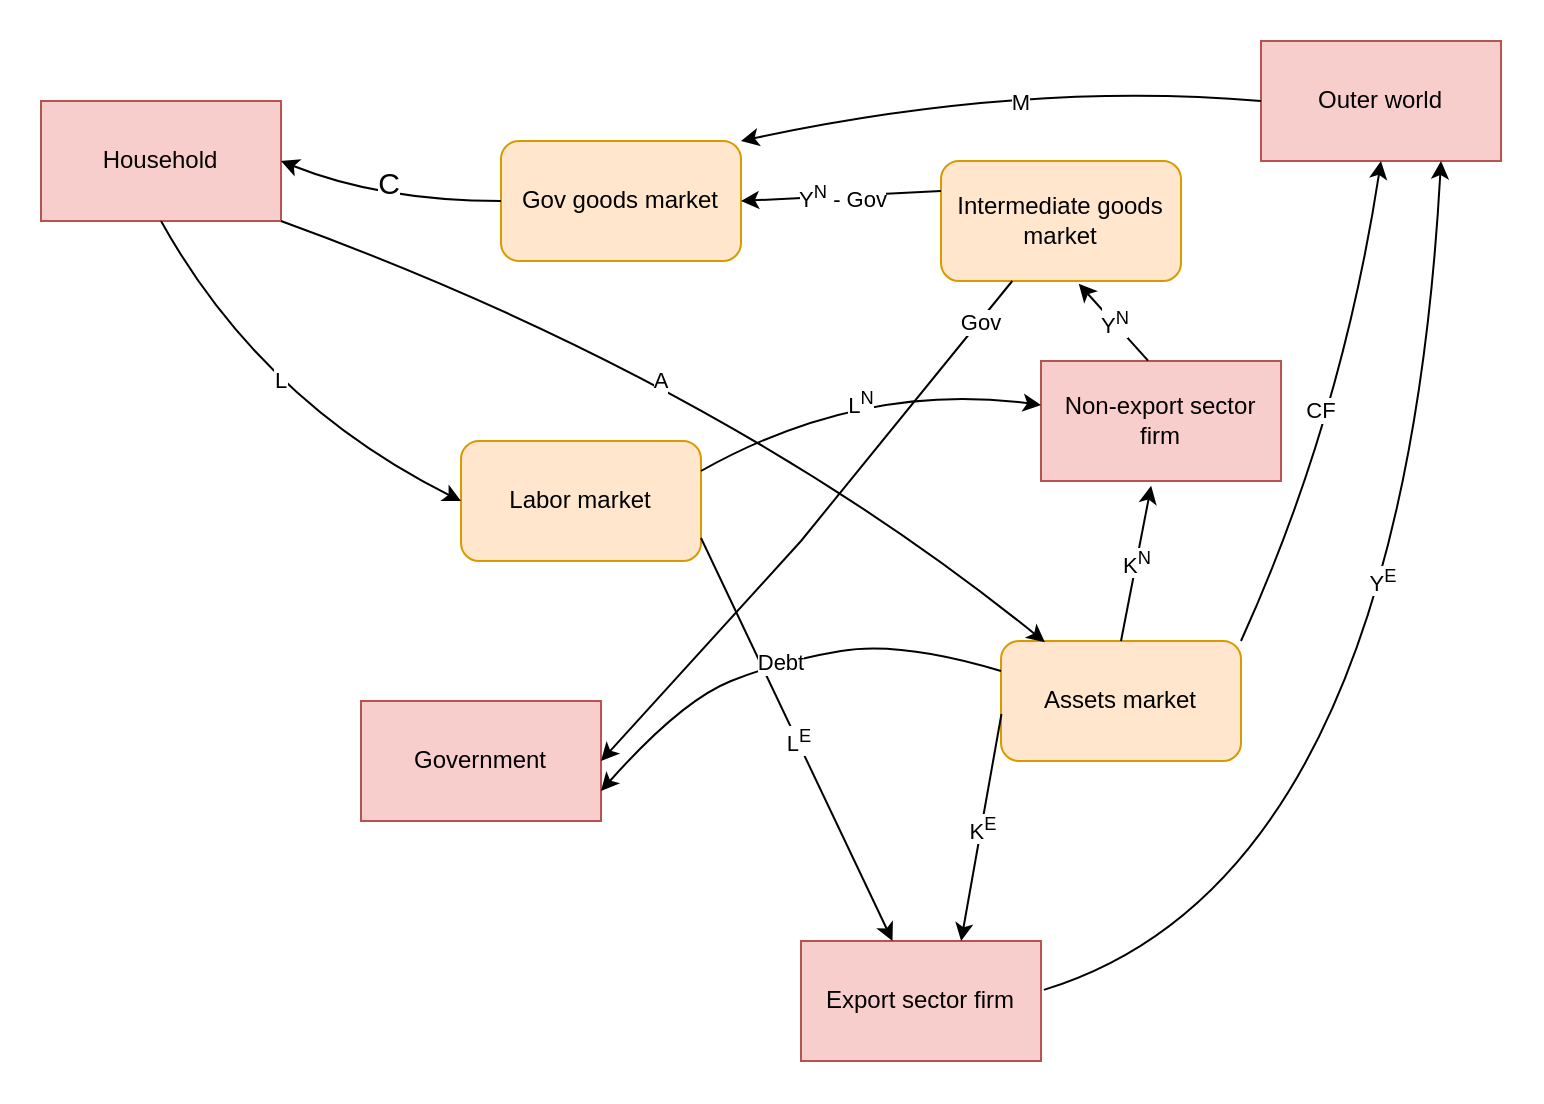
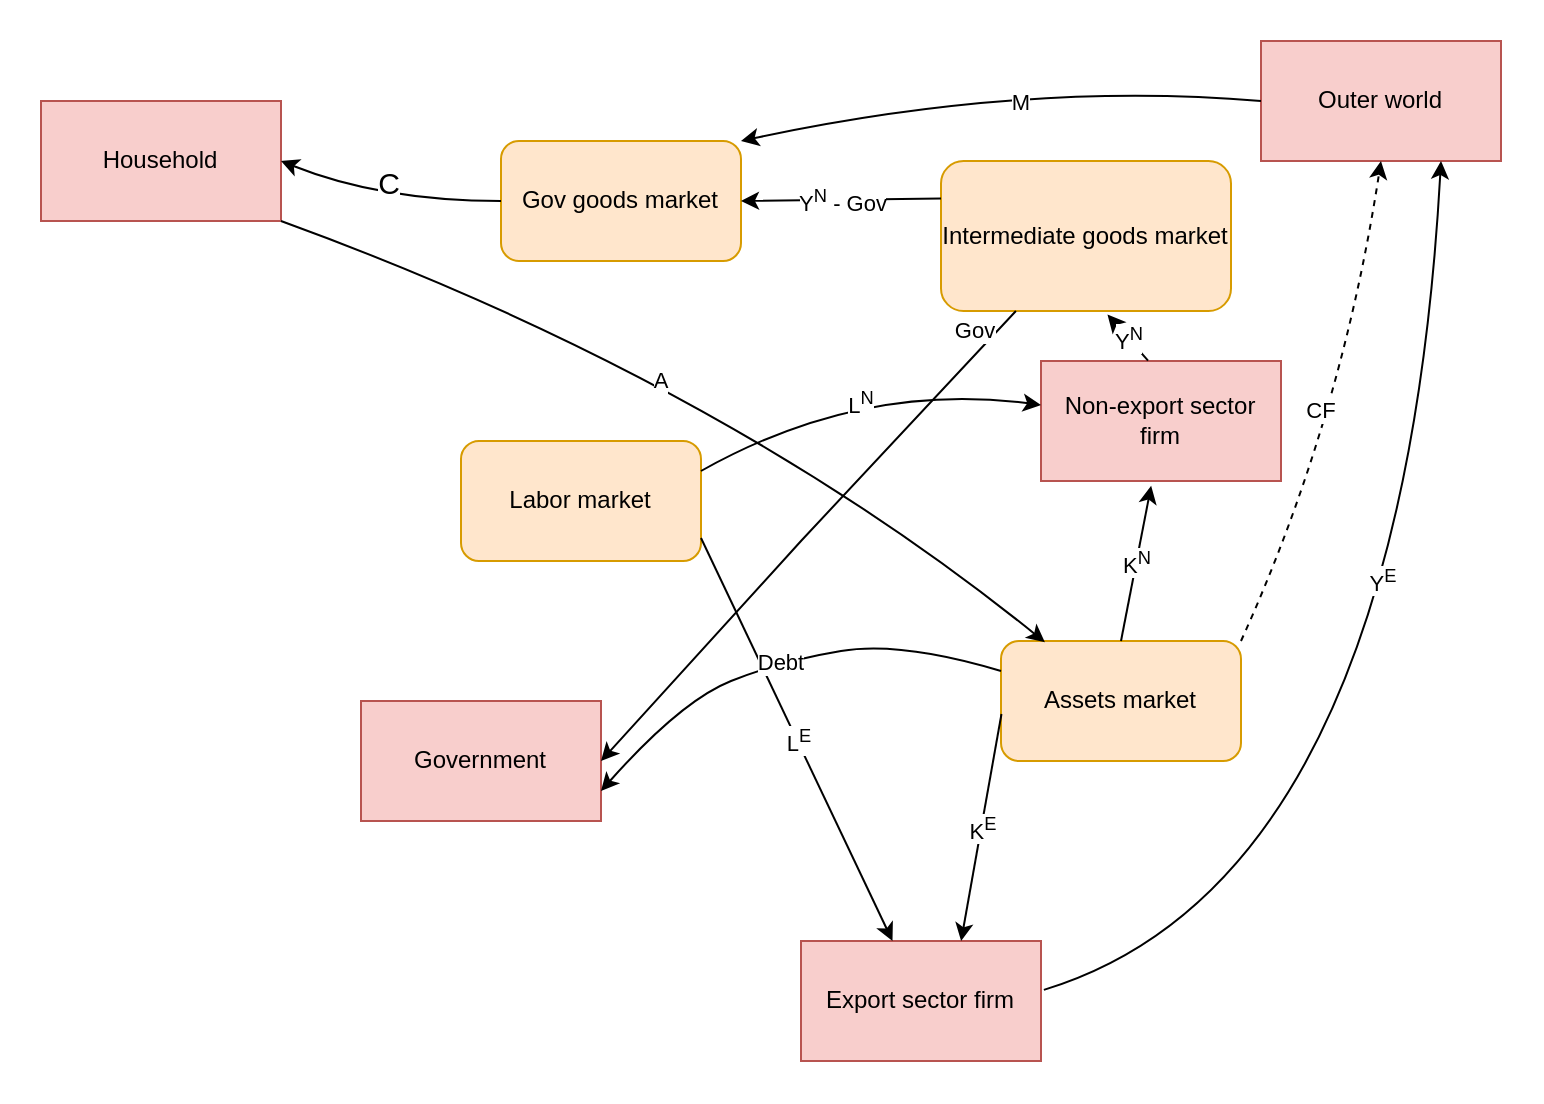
(1061, 221) -> (1086, 236)
(1358, 288) -> (1358, 288)
(364, 444) -> none
